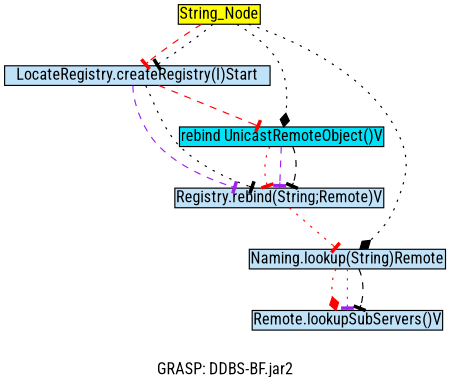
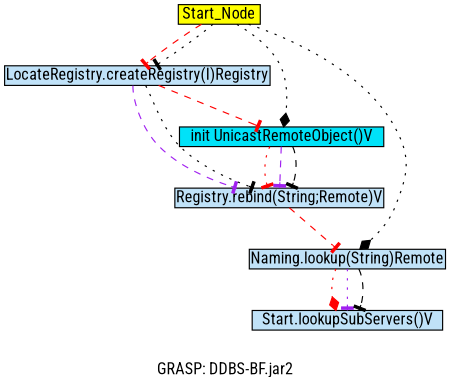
(219, 14) -> (219, 14)
(137, 76) -> (137, 76)
(282, 137) -> (282, 137)
(311, 227) -> (311, 227)
(347, 320) -> (347, 320)
